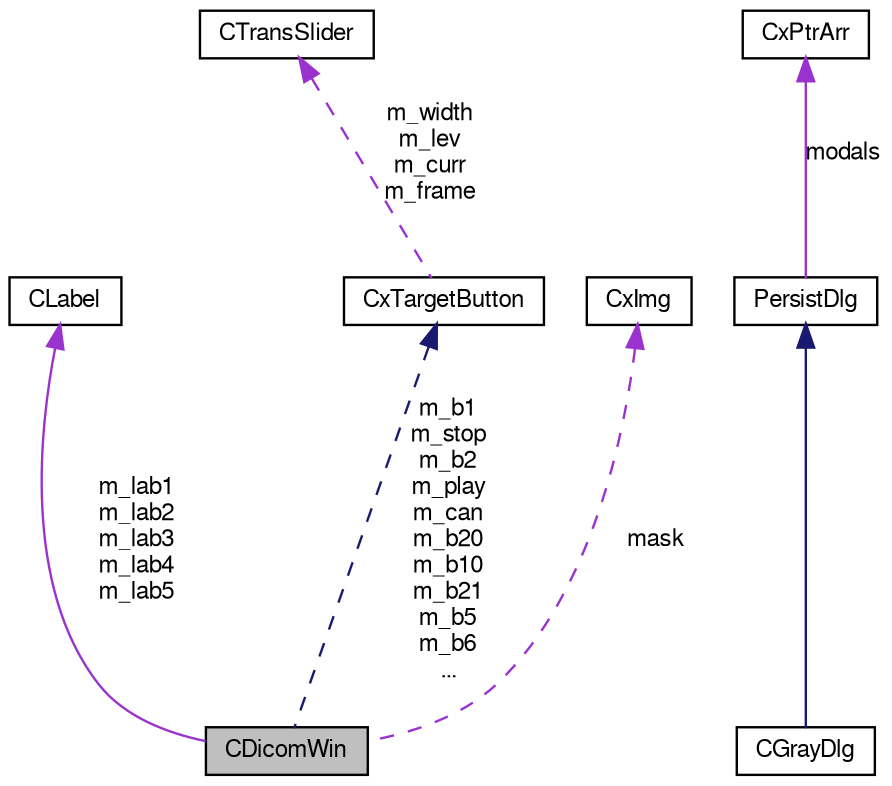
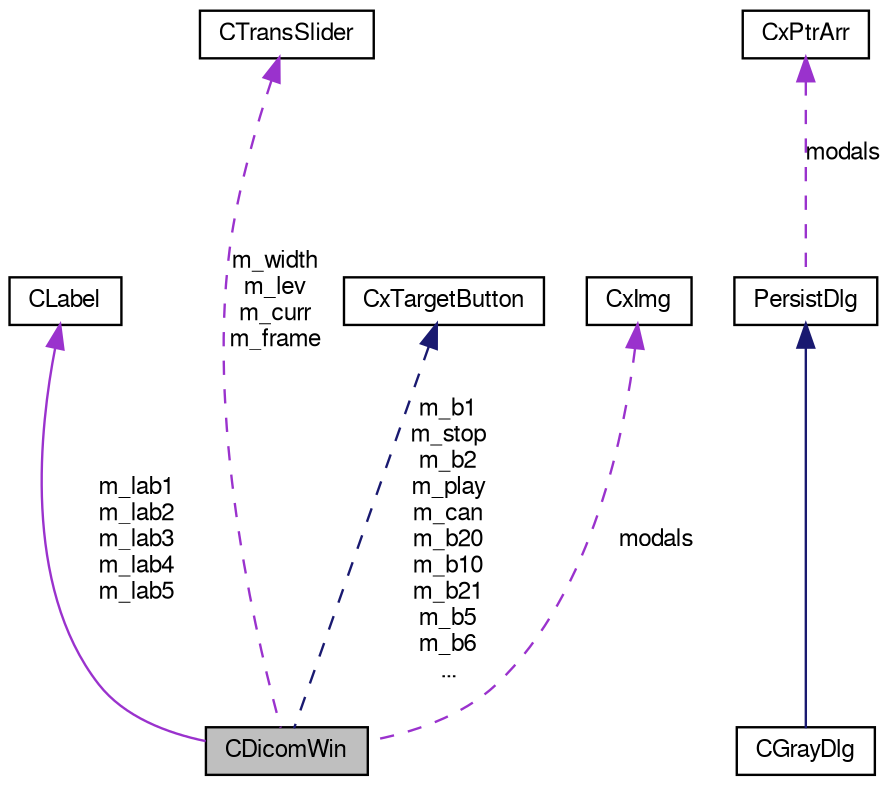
(372, 178) -> (226, 404)
(806, 180) -> (806, 180)
(657, 540) -> (657, 540)
